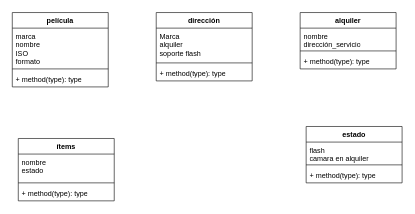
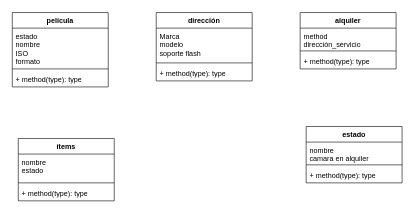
(336, 41) -> (336, 41)
(184, 45) -> (184, 45)
(30, 49) -> (30, 49)
(342, 155) -> (342, 155)
